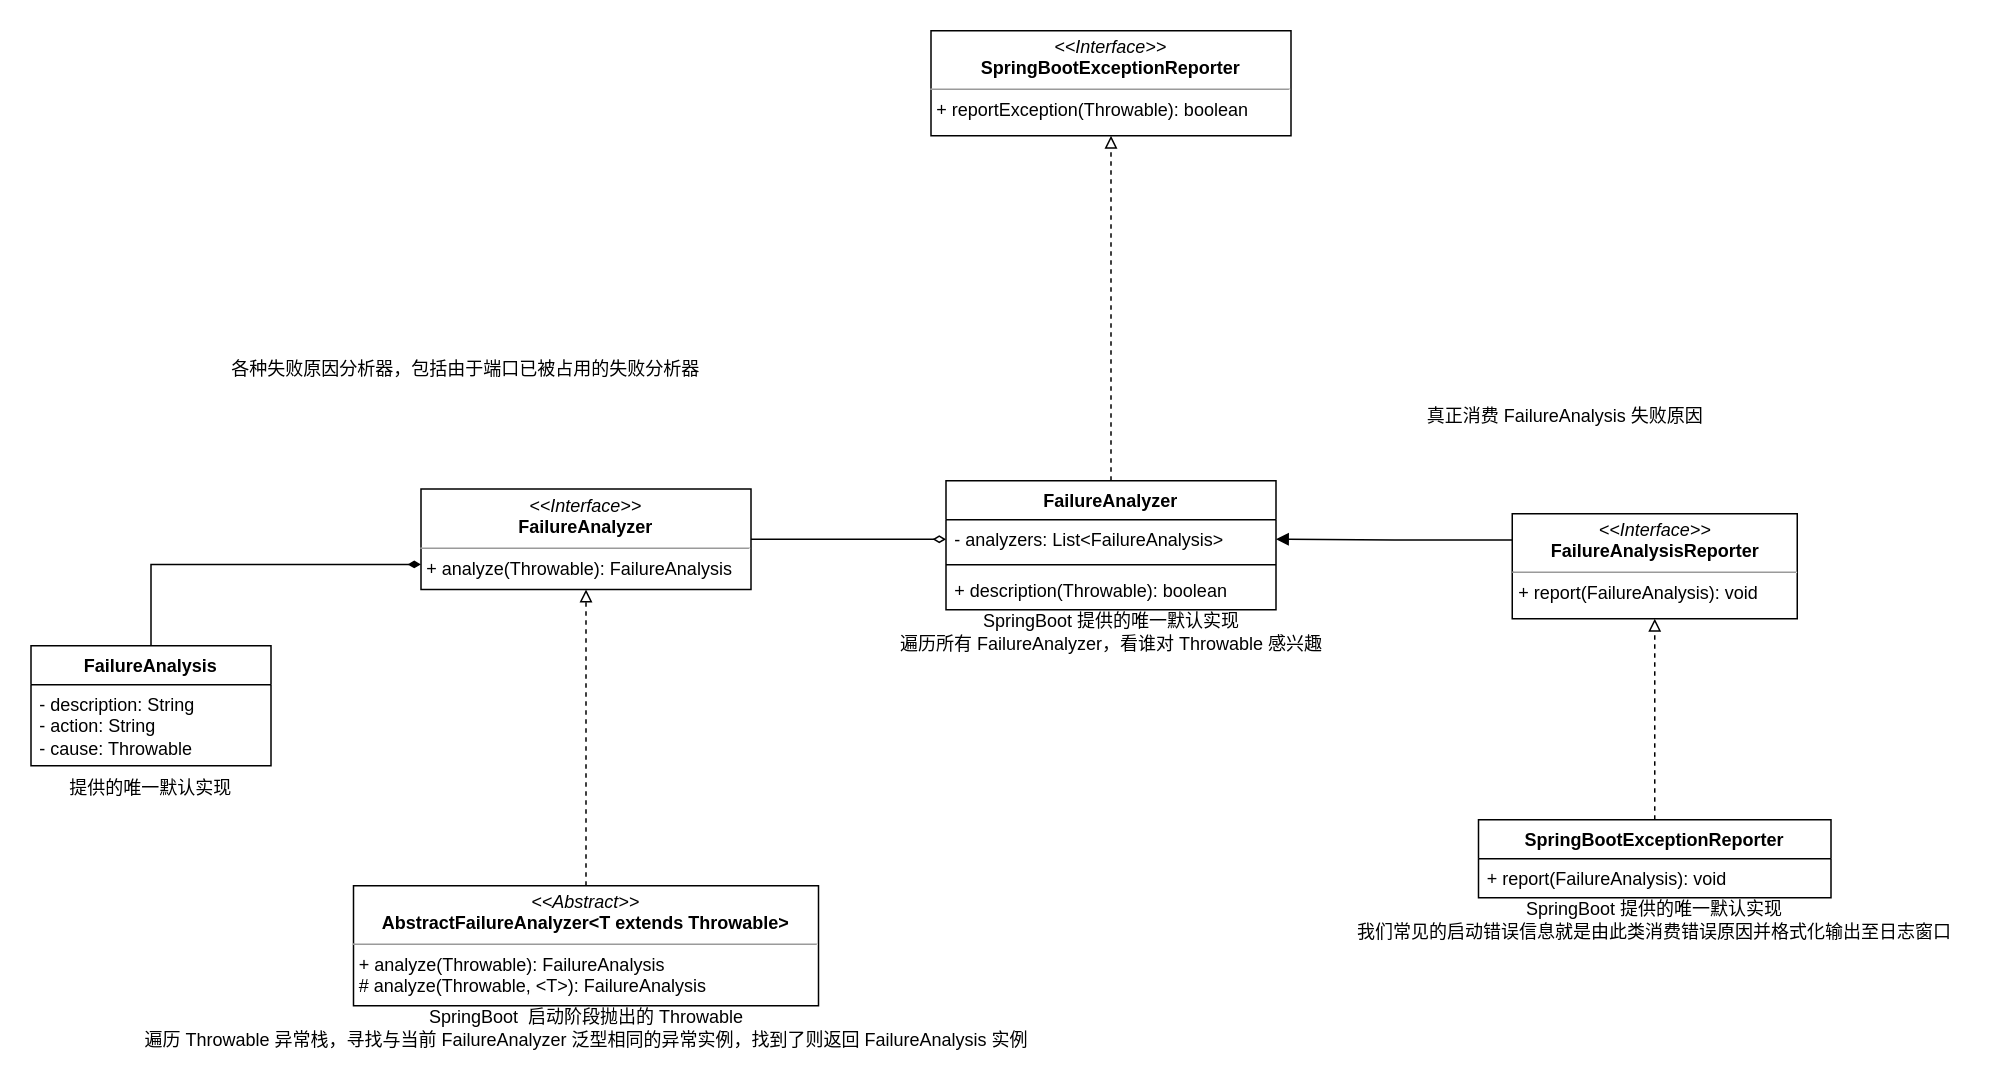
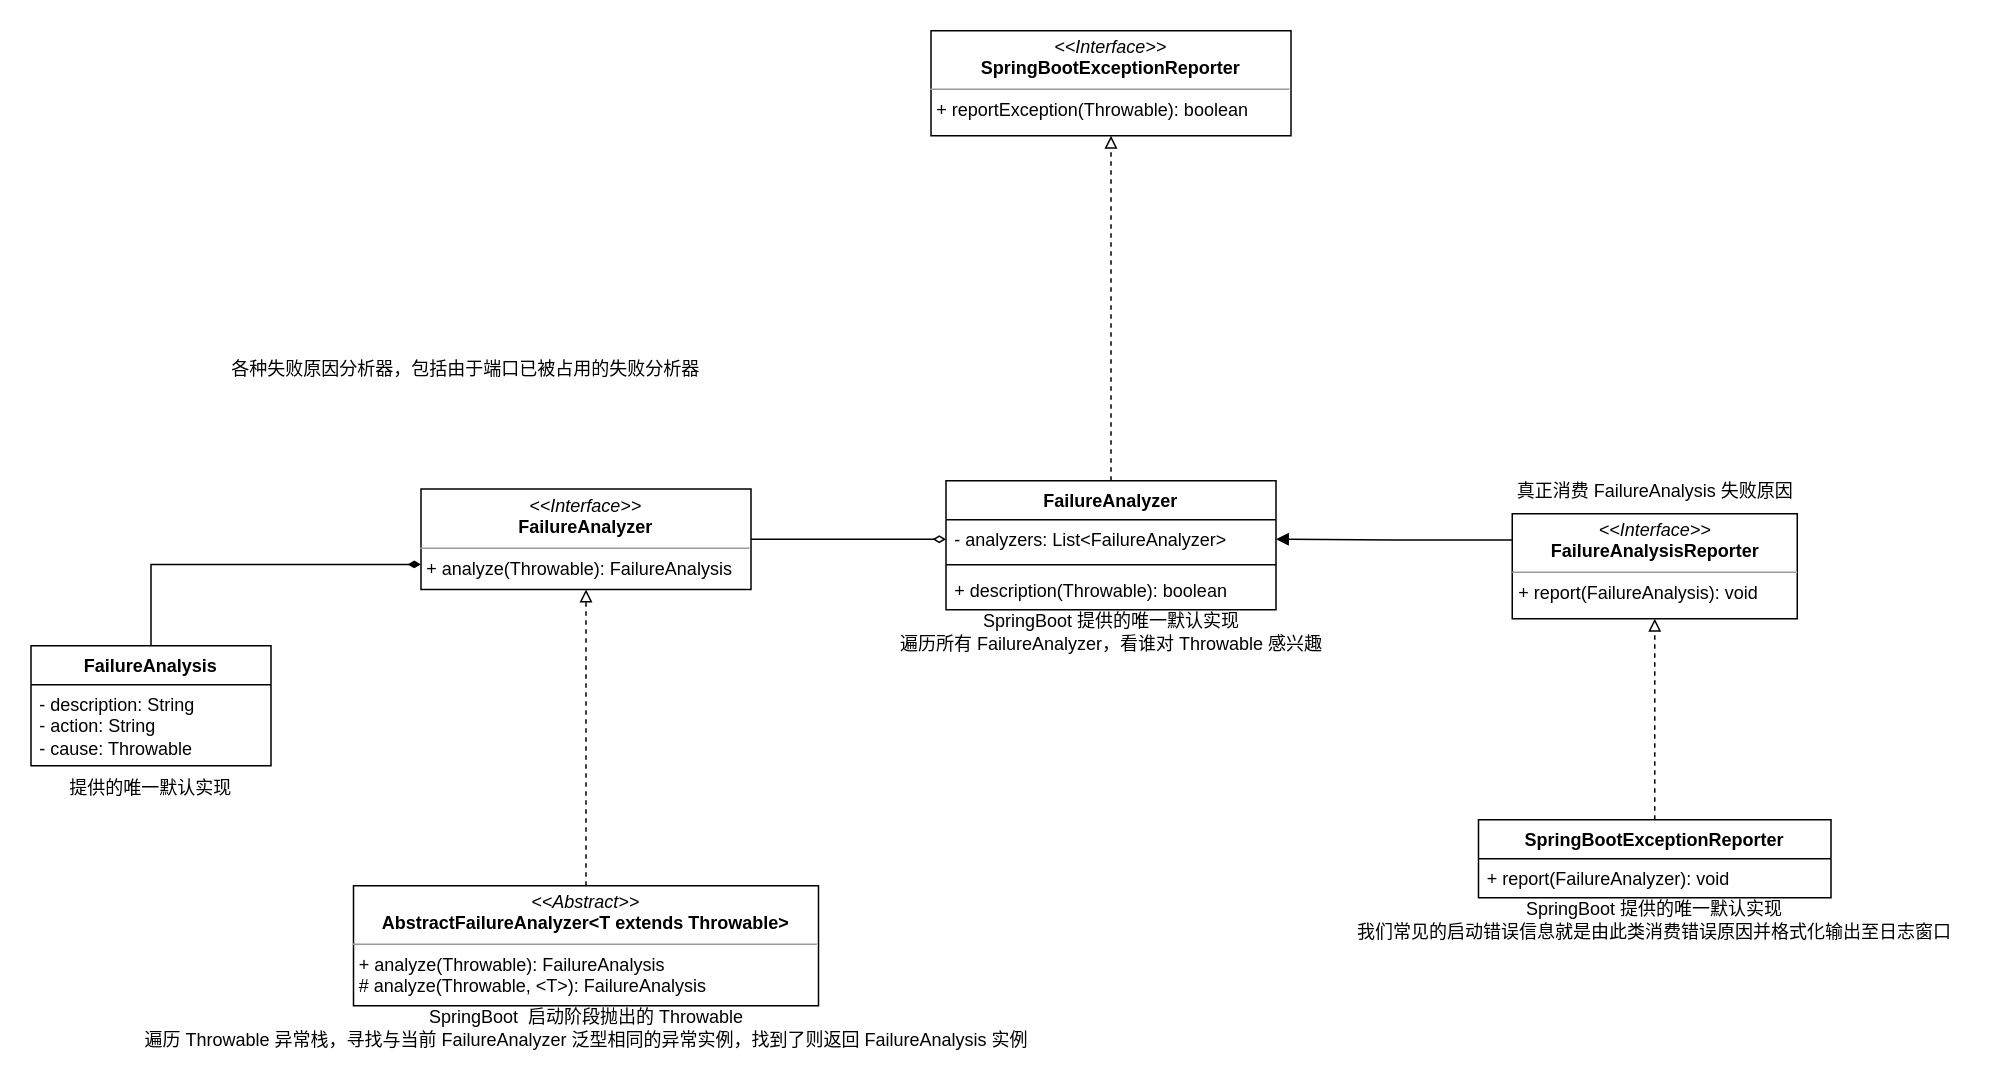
(1565, 416) -> (1655, 491)
(1105, 541) -> (1107, 541)
(1625, 880) -> (1627, 880)
